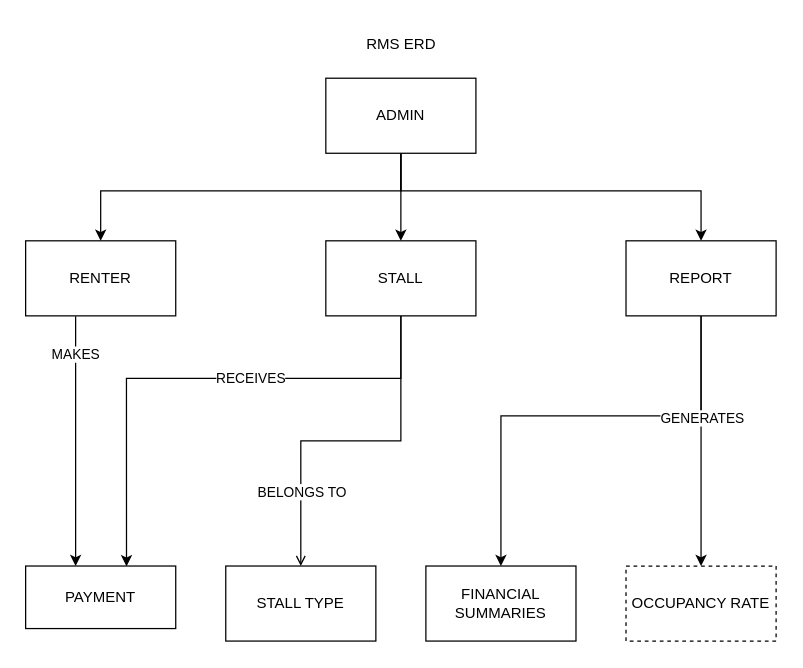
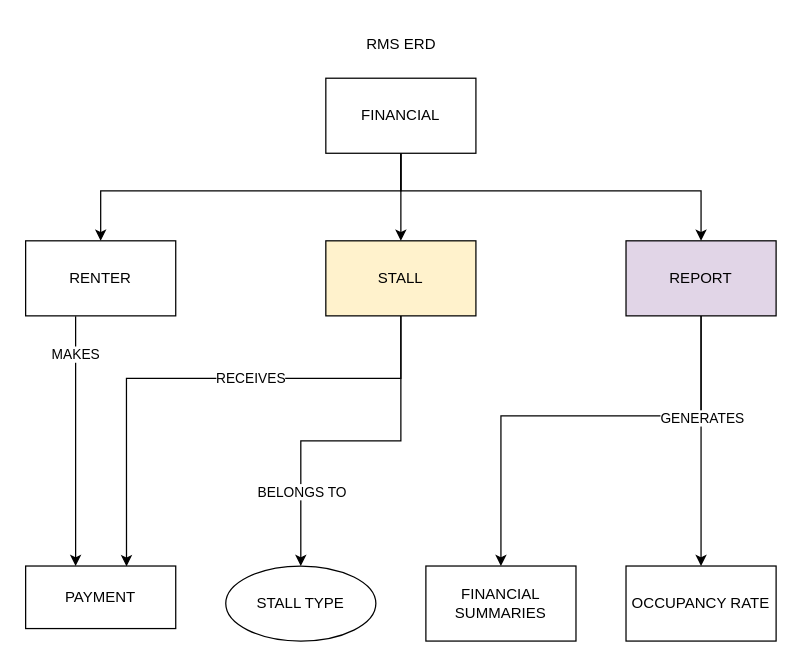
(401, 116) -> (401, 116)
(401, 278) -> (401, 278)
(701, 278) -> (701, 278)
(301, 558) -> (301, 556)
(301, 603) -> (301, 603)
(701, 603) -> (701, 603)
